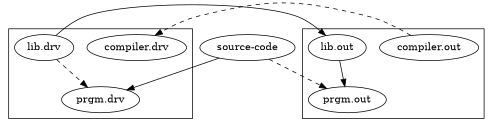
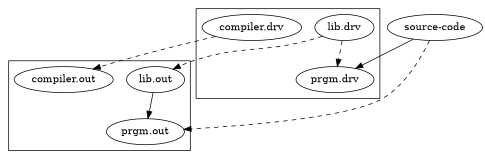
(287, 3) -> (158, 51)
(187, 5) -> (251, 50)
